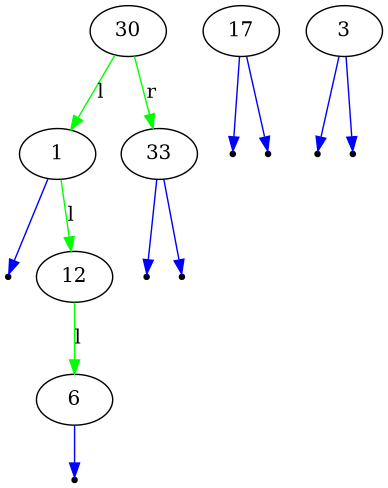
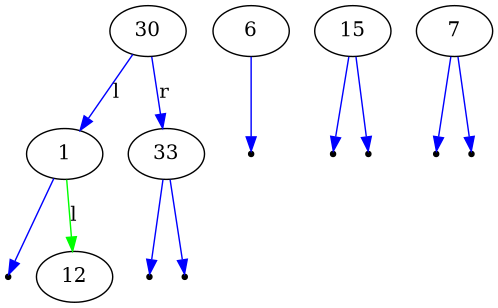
(241, 31) -> (353, 31)
(344, 31) -> (455, 31)
(142, 85) -> (156, 85)
(97, 86) -> (111, 86)
(75, 331) -> none
